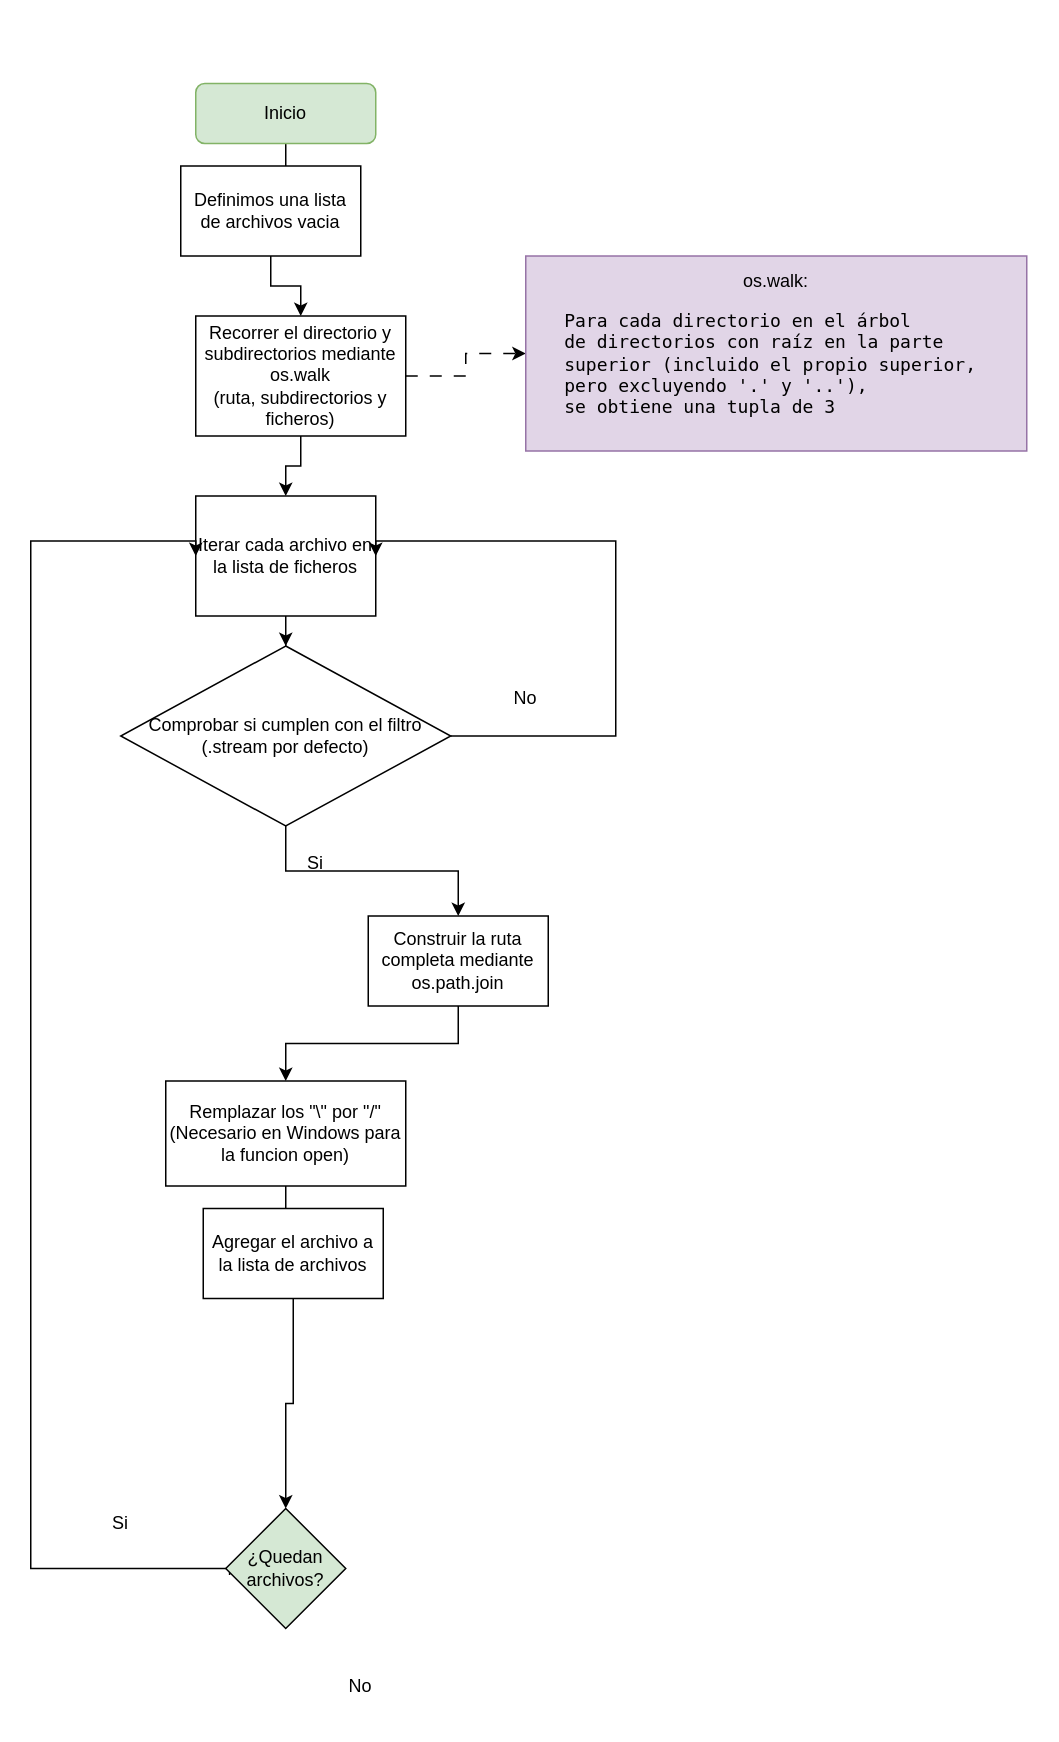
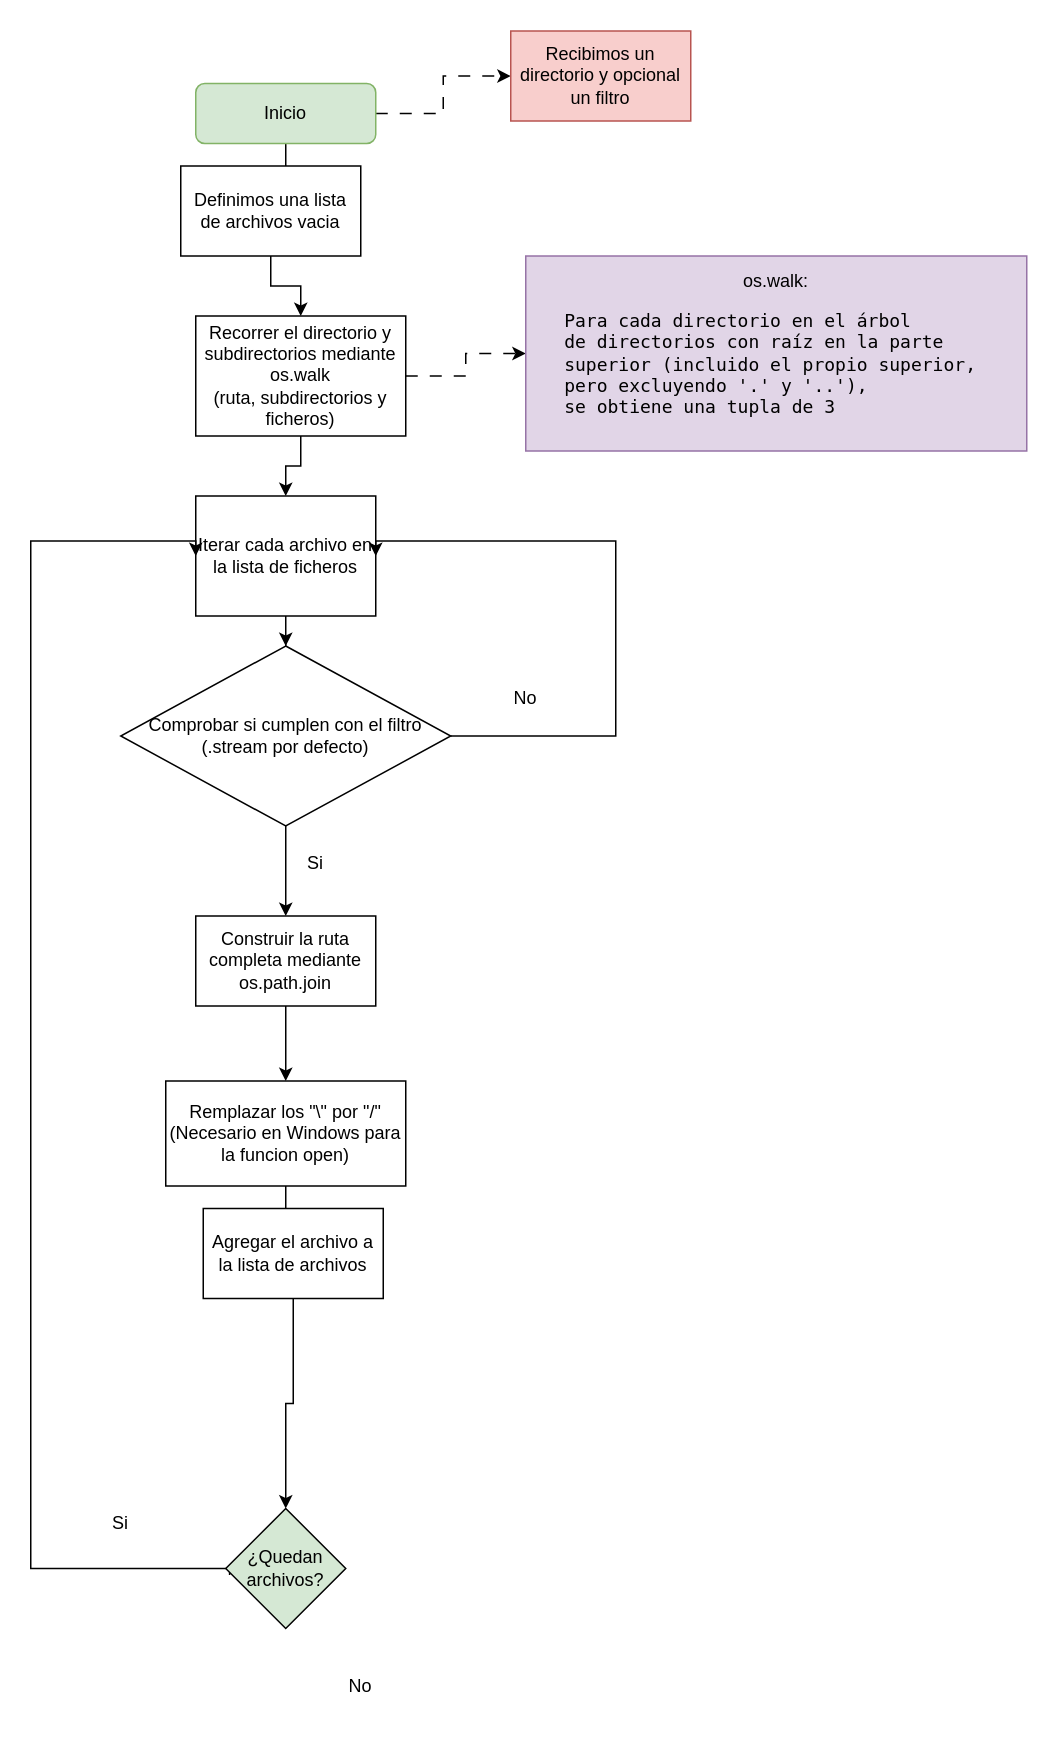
none -> (490, 76)
none -> (601, 76)
(458, 961) -> (286, 961)
